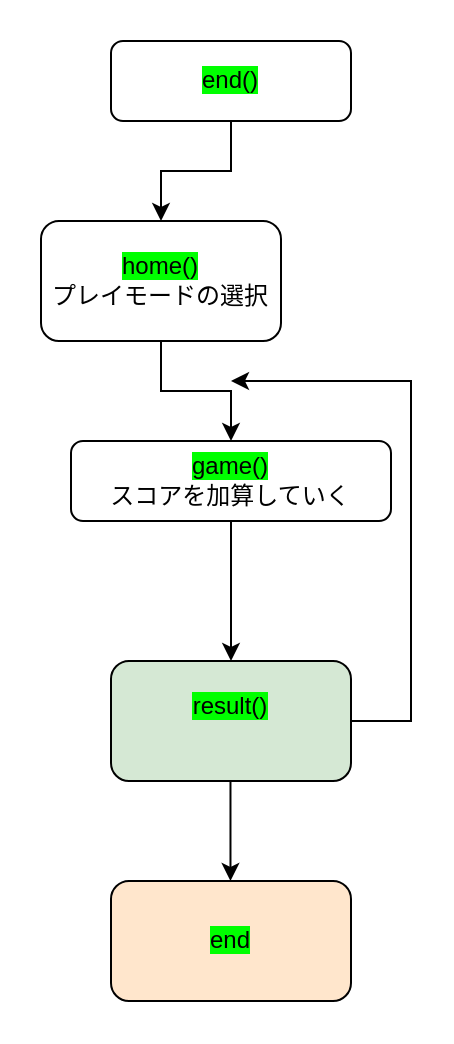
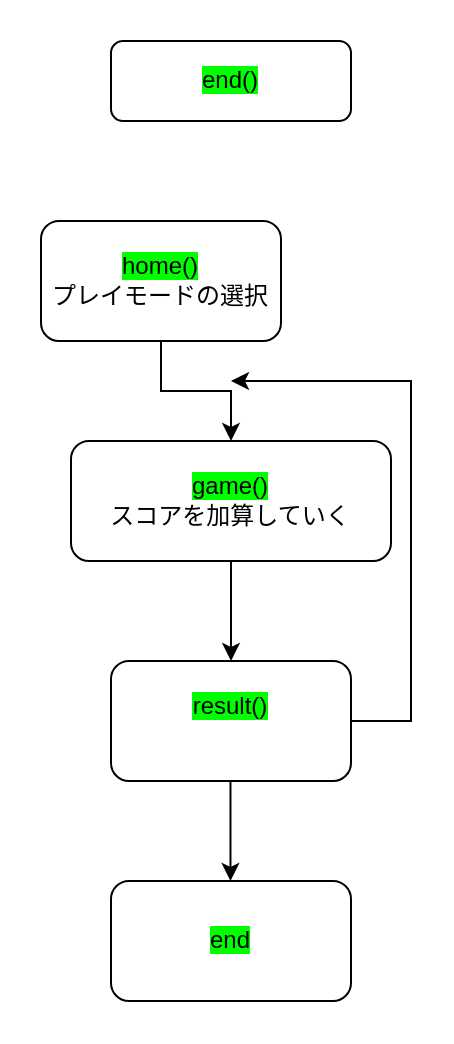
(203, 171) -> none
(231, 481) -> (231, 501)
(231, 721) -> (231, 721)
(231, 941) -> (231, 941)
